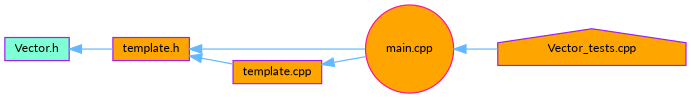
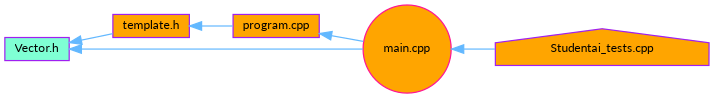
(284, 49) -> (222, 49)
(592, 49) -> (602, 49)
(277, 72) -> (276, 26)
